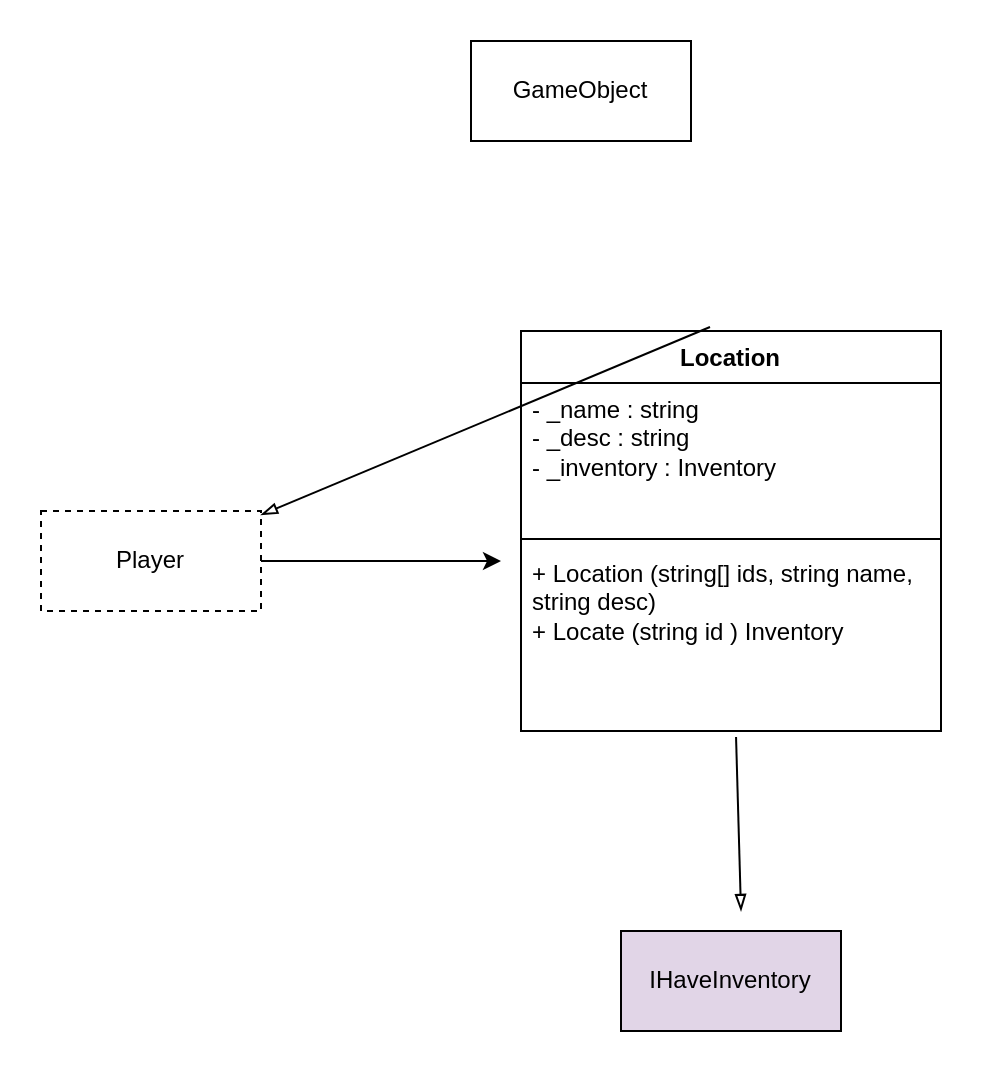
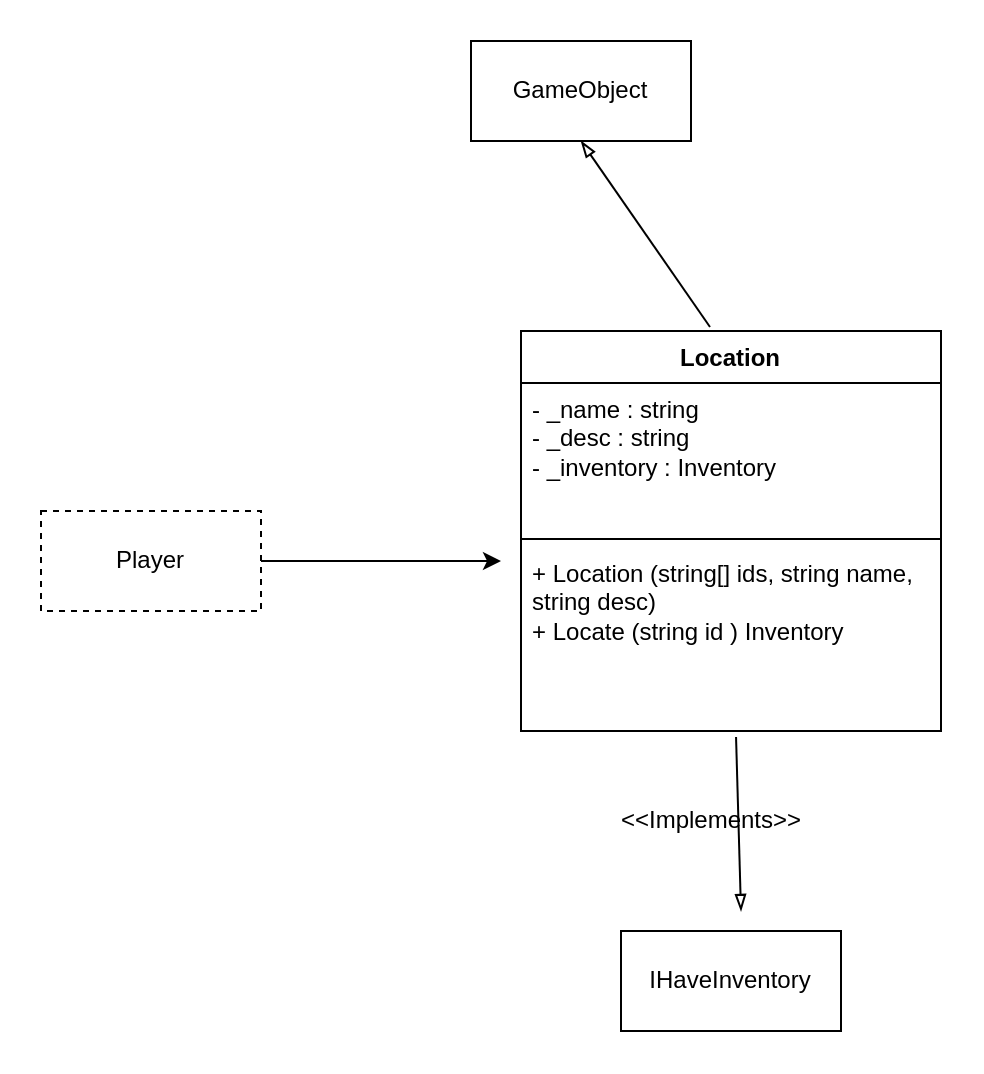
(397, 458) -> (650, 241)
none -> (711, 821)
(731, 981) -> (731, 981)
